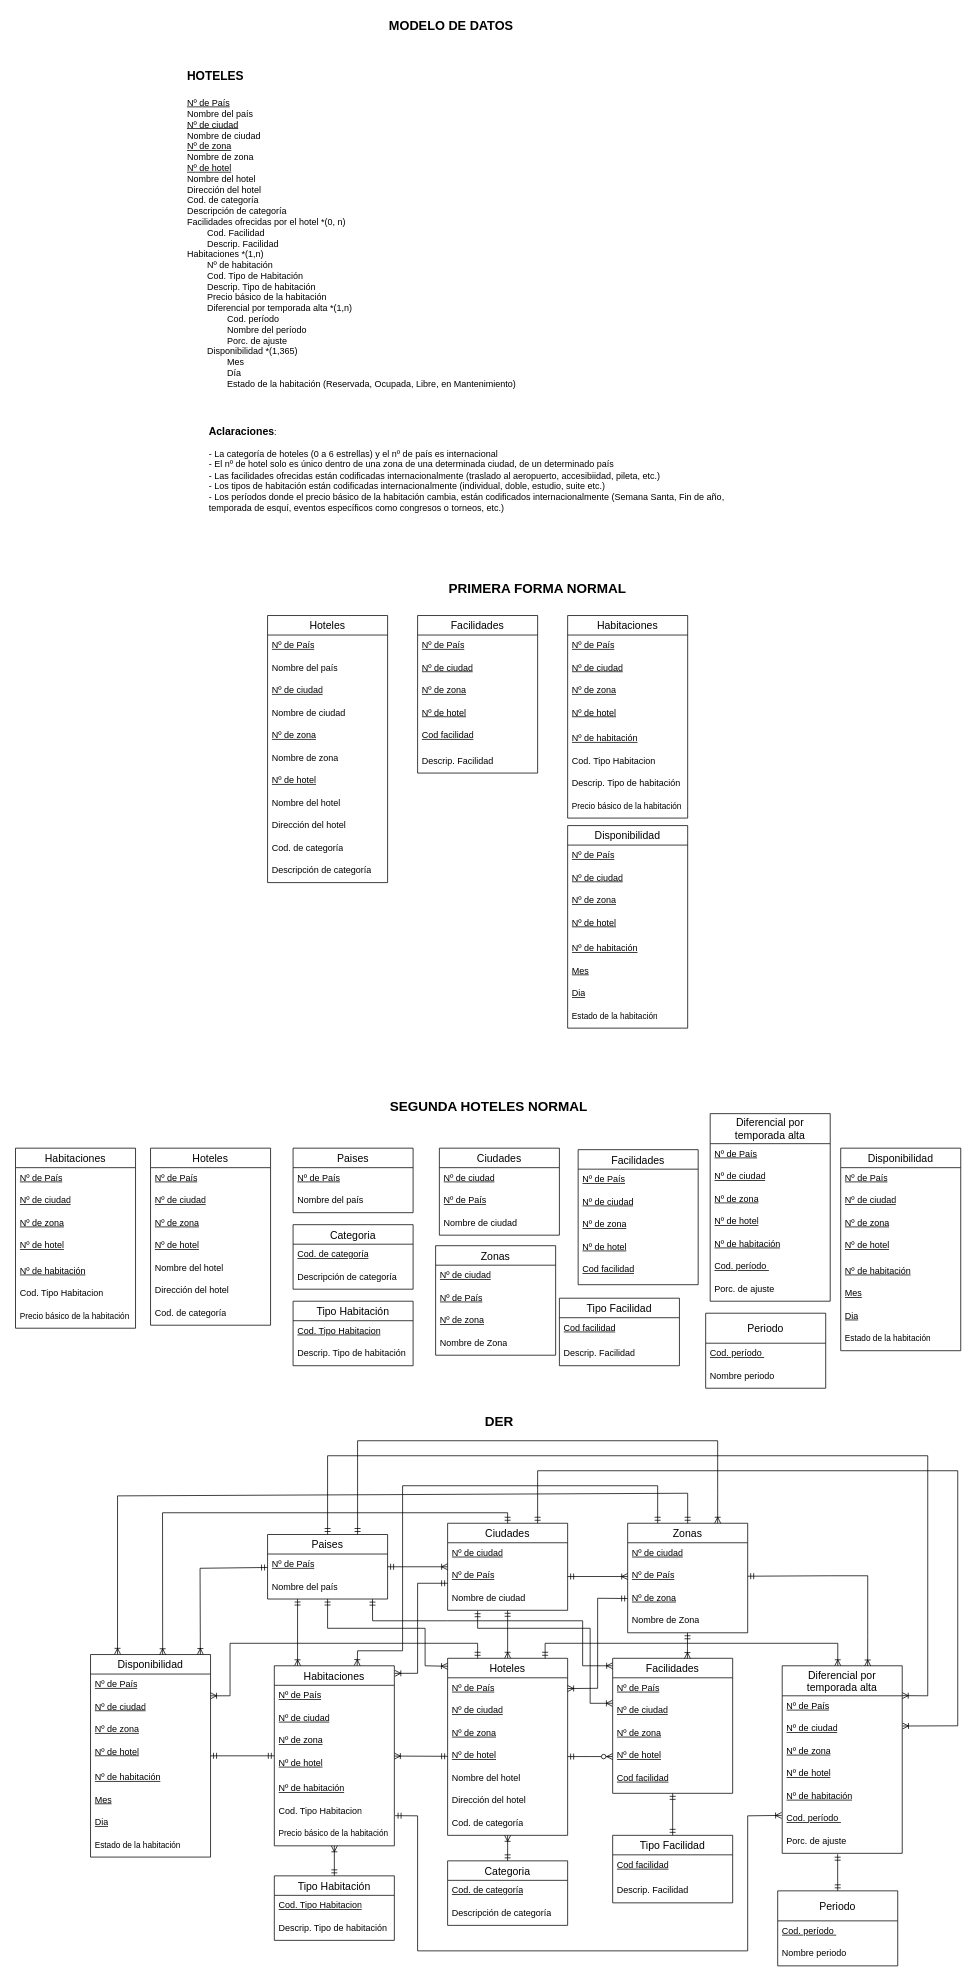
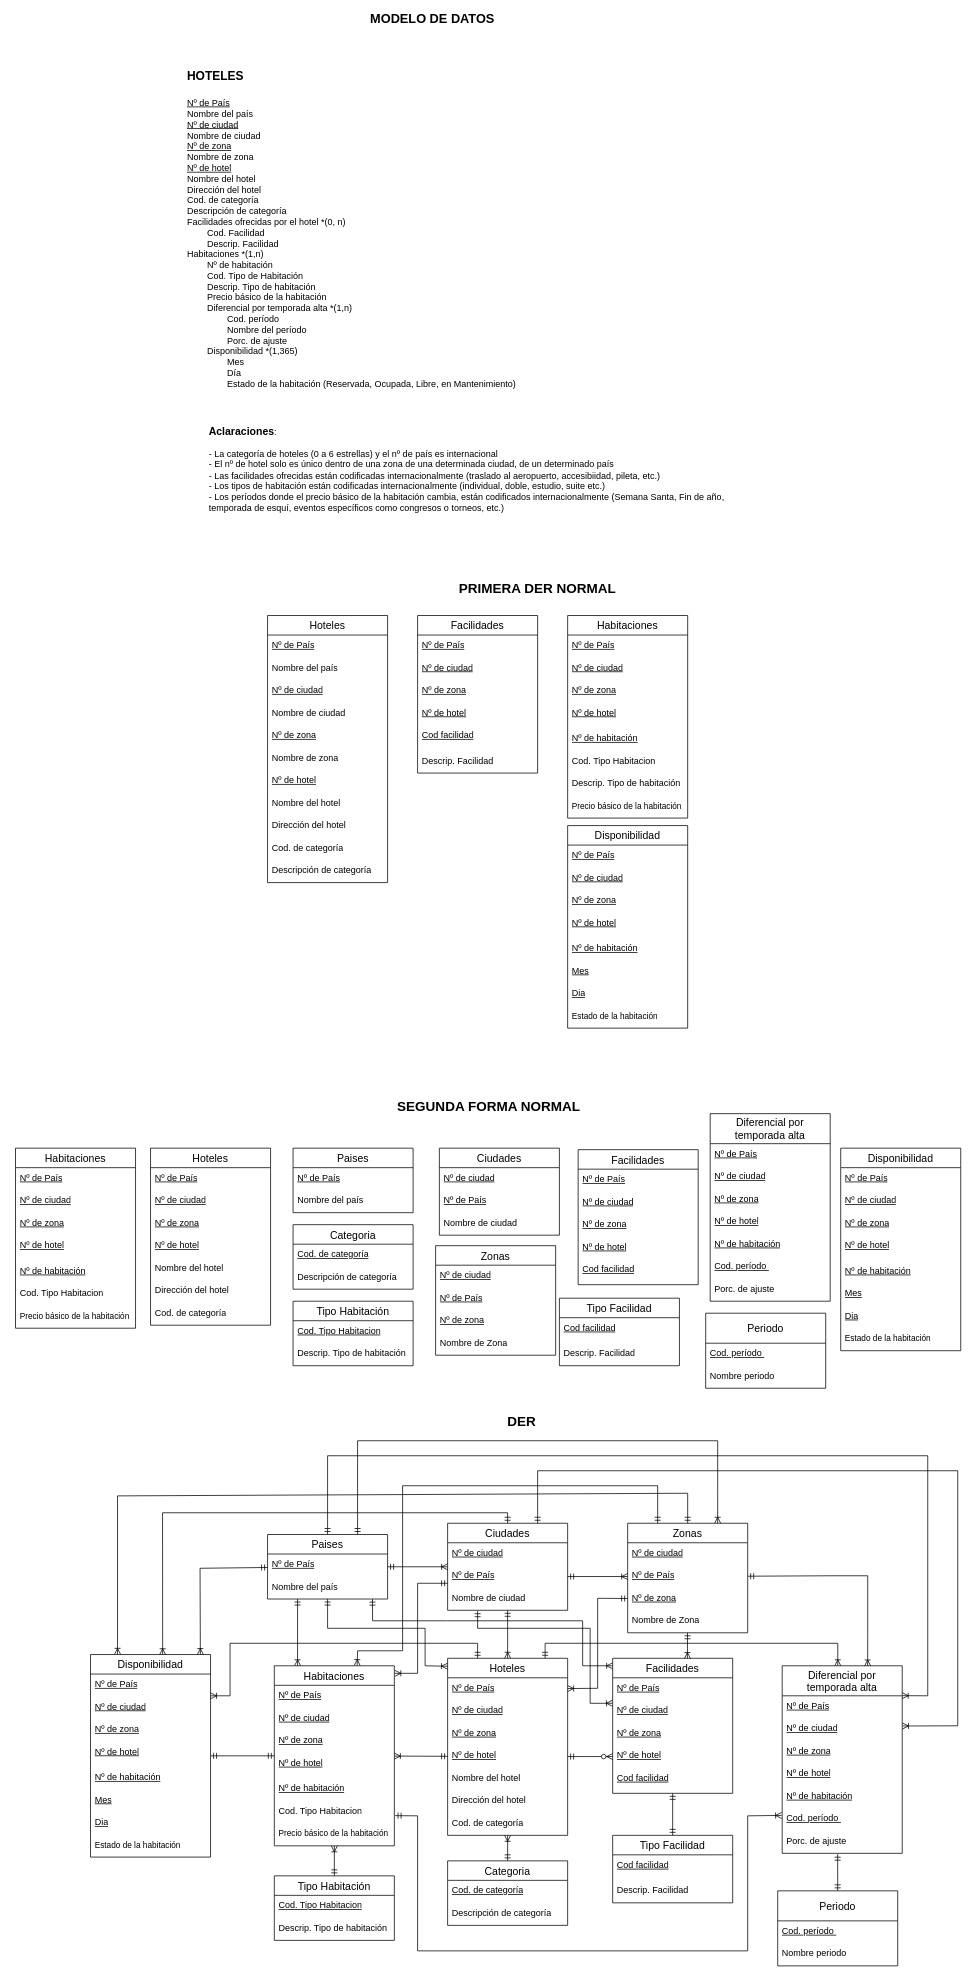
(451, 27) -> (432, 19)
(537, 589) -> (537, 589)
(489, 1107) -> (489, 1107)
(499, 1422) -> (522, 1422)
